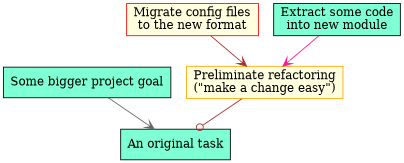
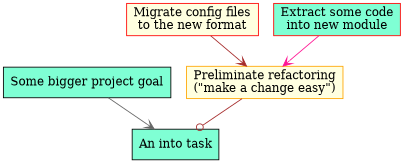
(337, 20) -> (337, 20)
(176, 145) -> (176, 145)
